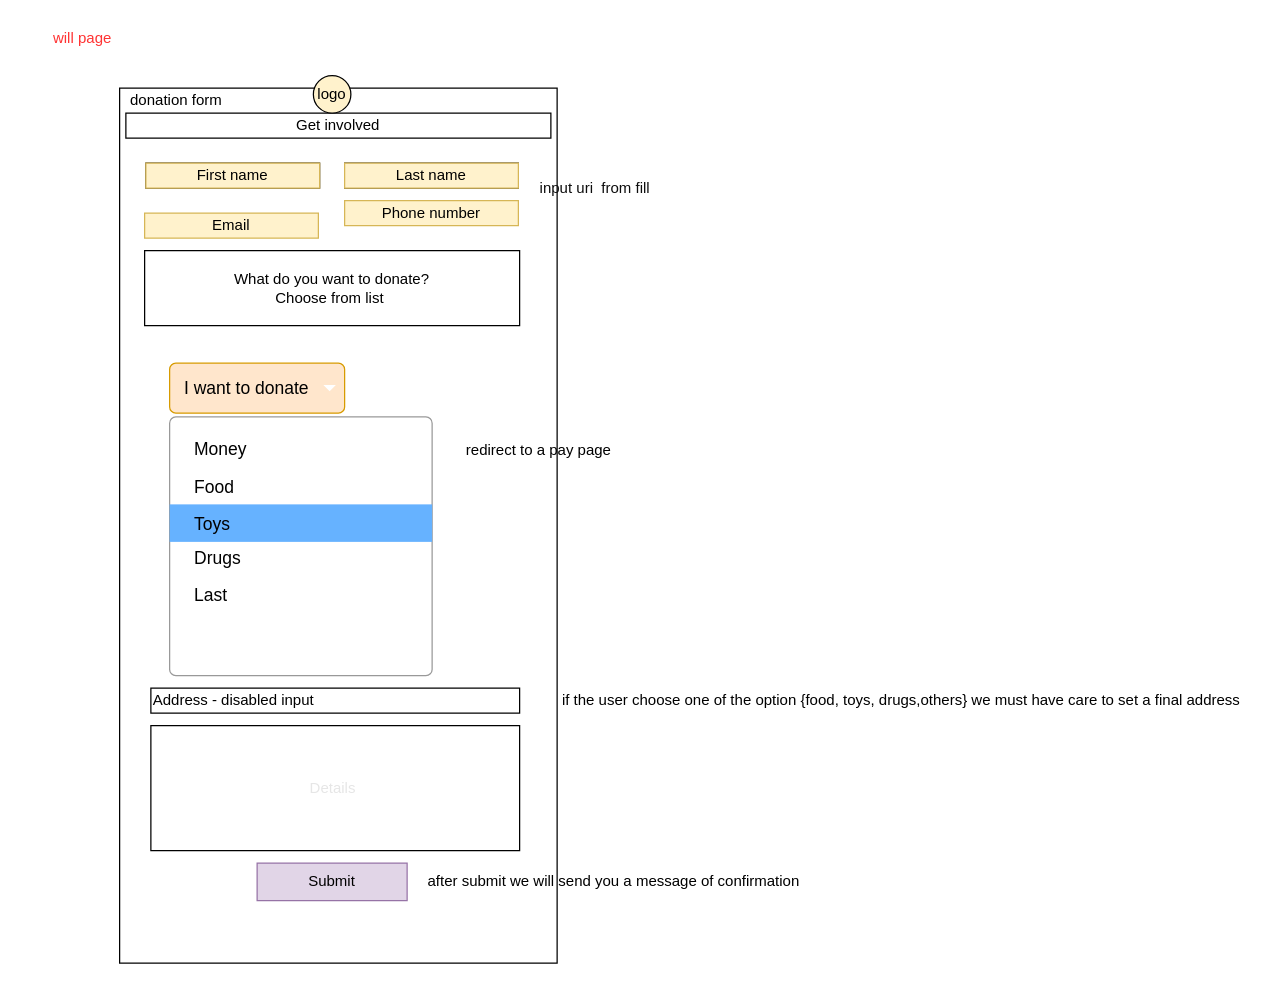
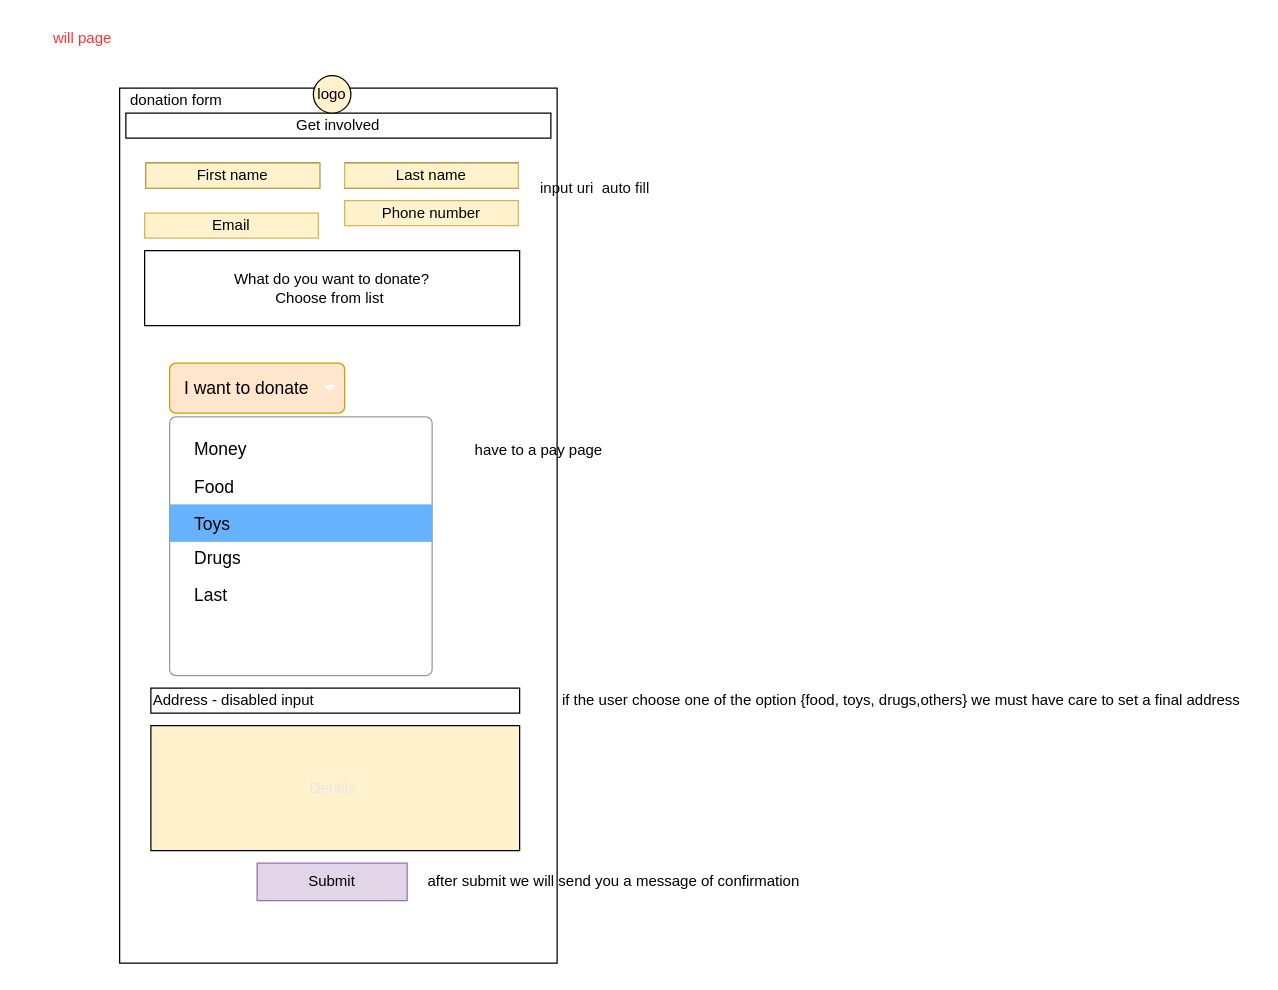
(595, 188) -> (595, 188)
(539, 451) -> (539, 451)
(335, 788) -> (335, 788)
